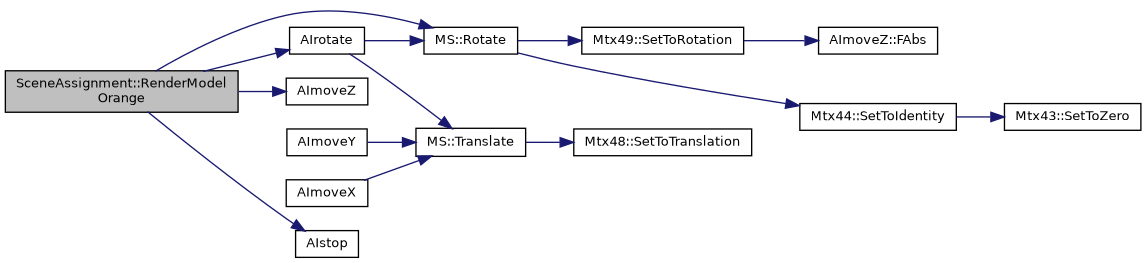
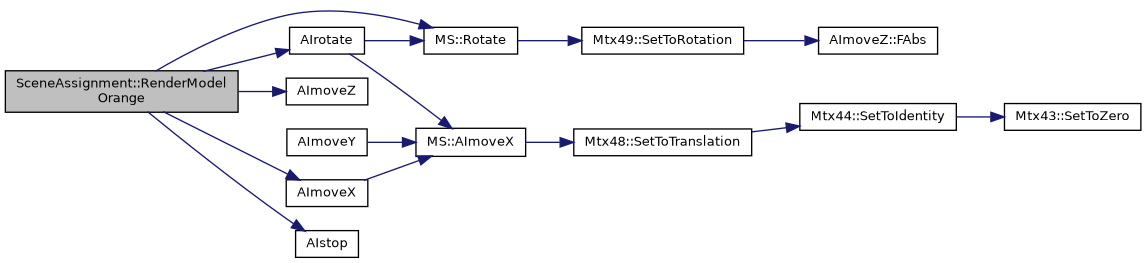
(651, 81) -> (769, 130)
(471, 142) -> (471, 142)
none -> (225, 143)
